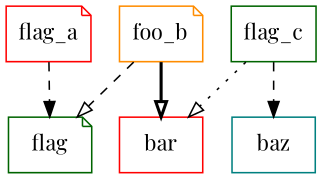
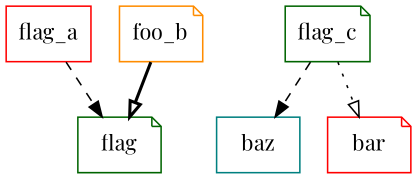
(49, 34) -> (49, 34)
(274, 34) -> (328, 34)
(161, 82) -> none
(111, 84) -> (143, 82)
(161, 145) -> (369, 145)
